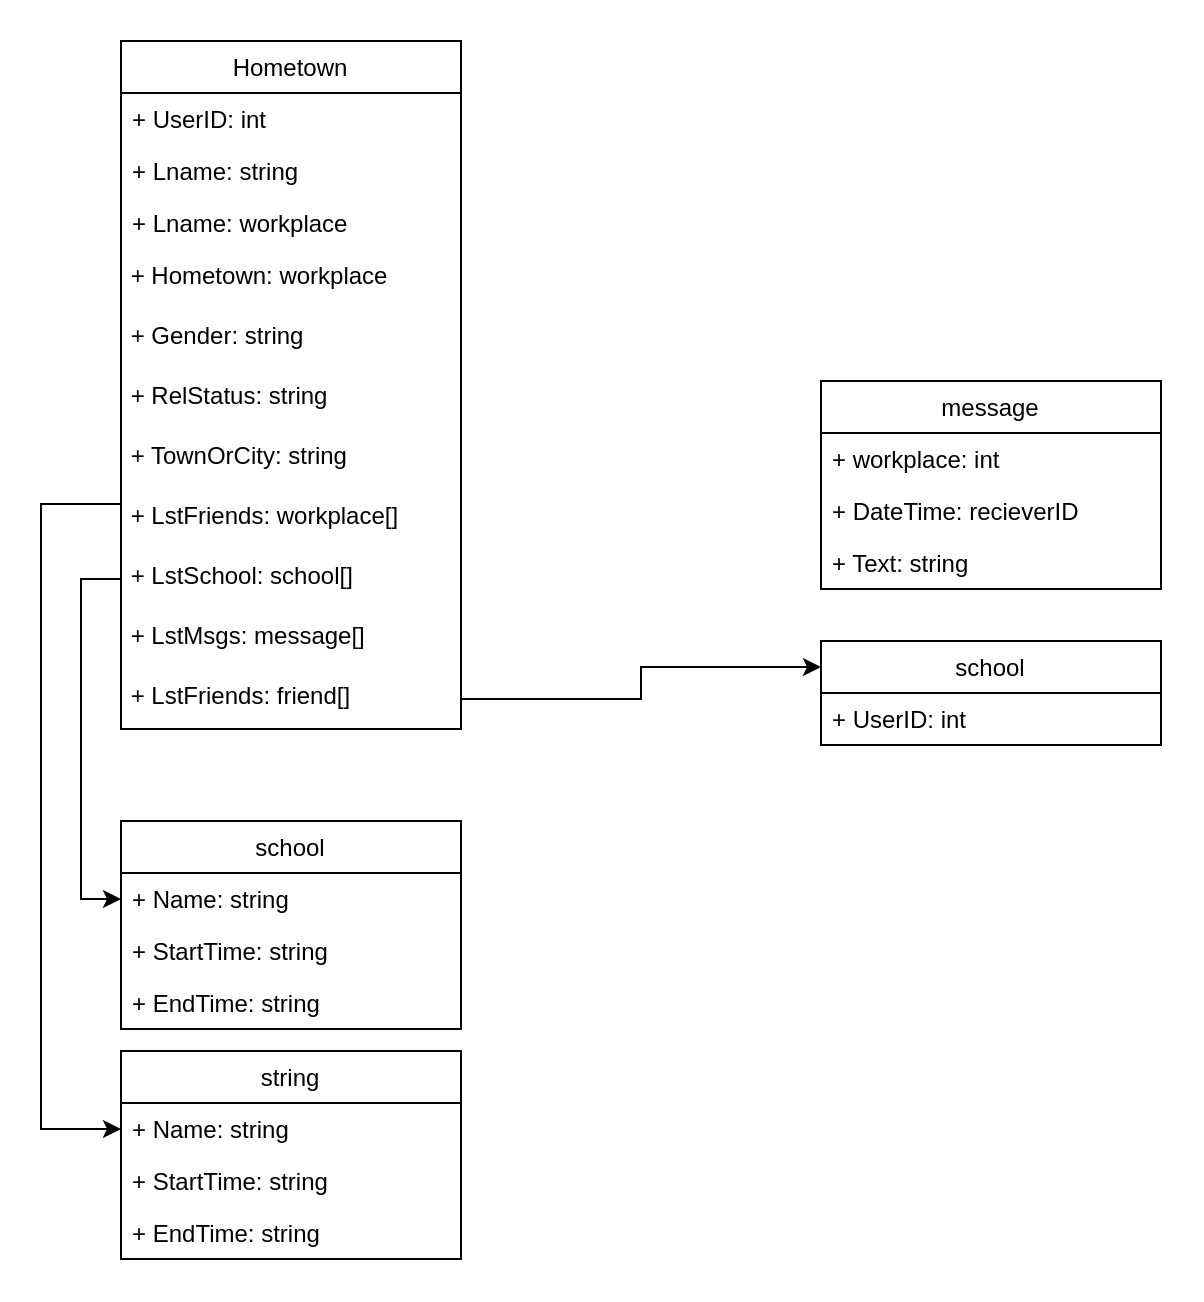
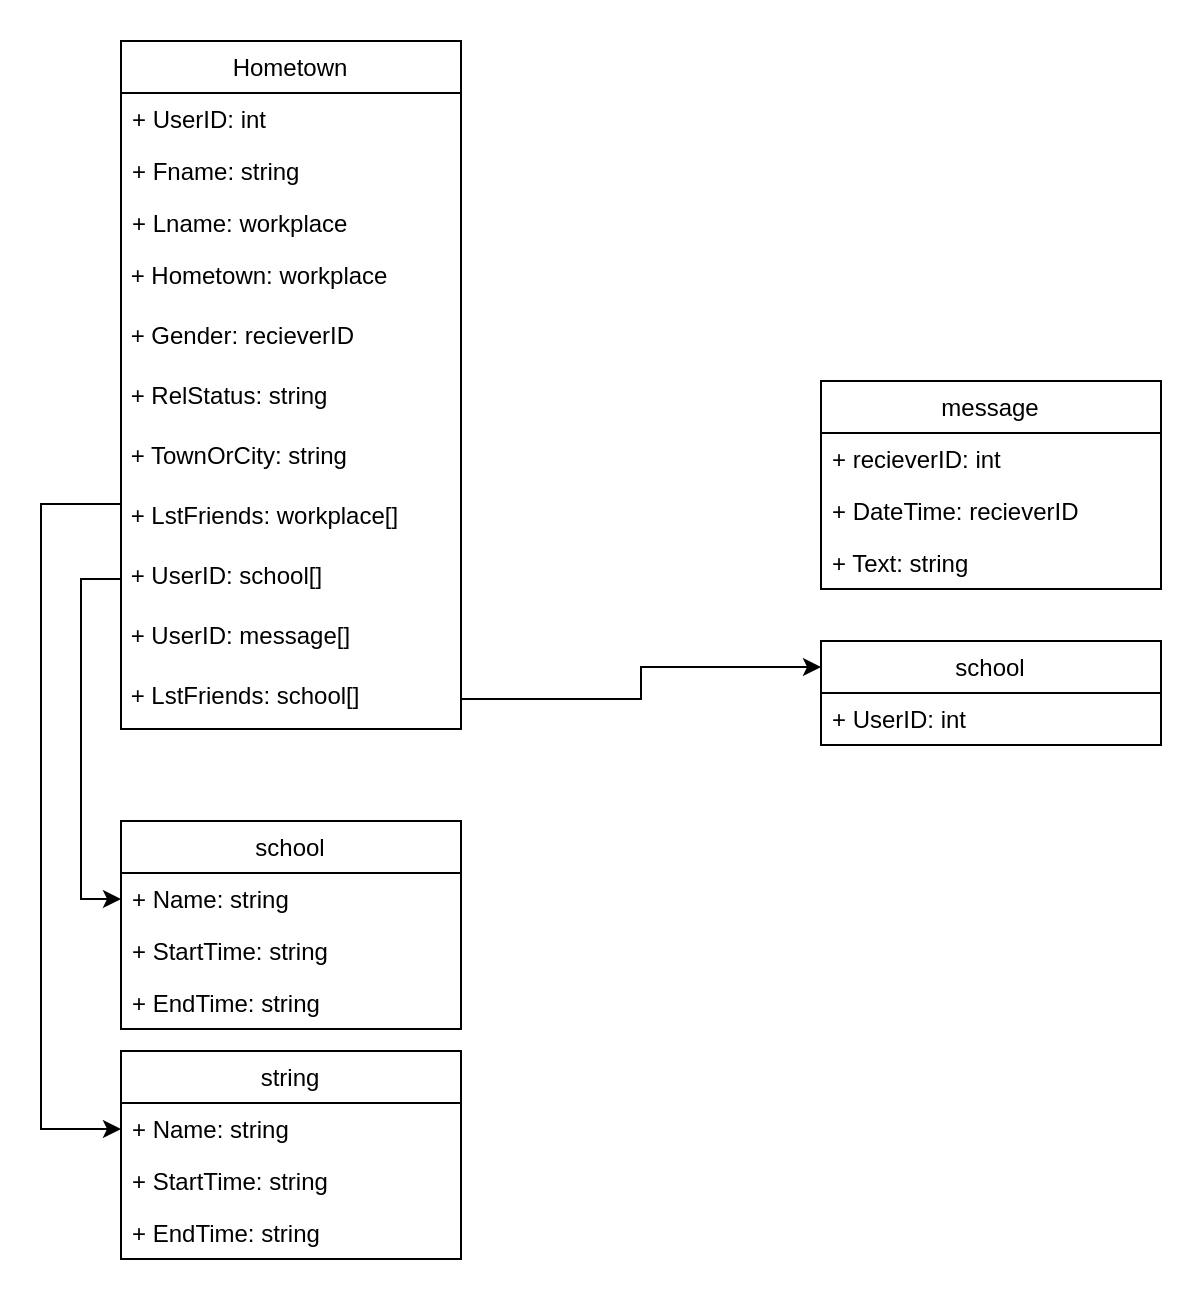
(220, 172) -> (220, 172)
(220, 337) -> (247, 337)
(924, 460) -> (931, 460)
(251, 577) -> (233, 577)
(250, 637) -> (243, 637)
(257, 697) -> (257, 697)
